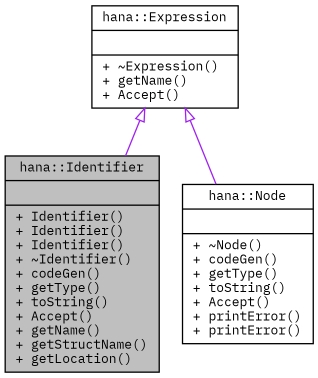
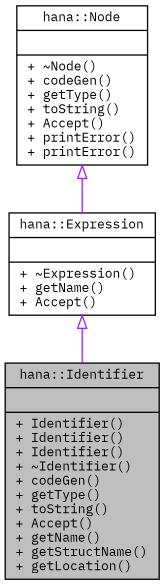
(203, 152) -> (82, 196)
